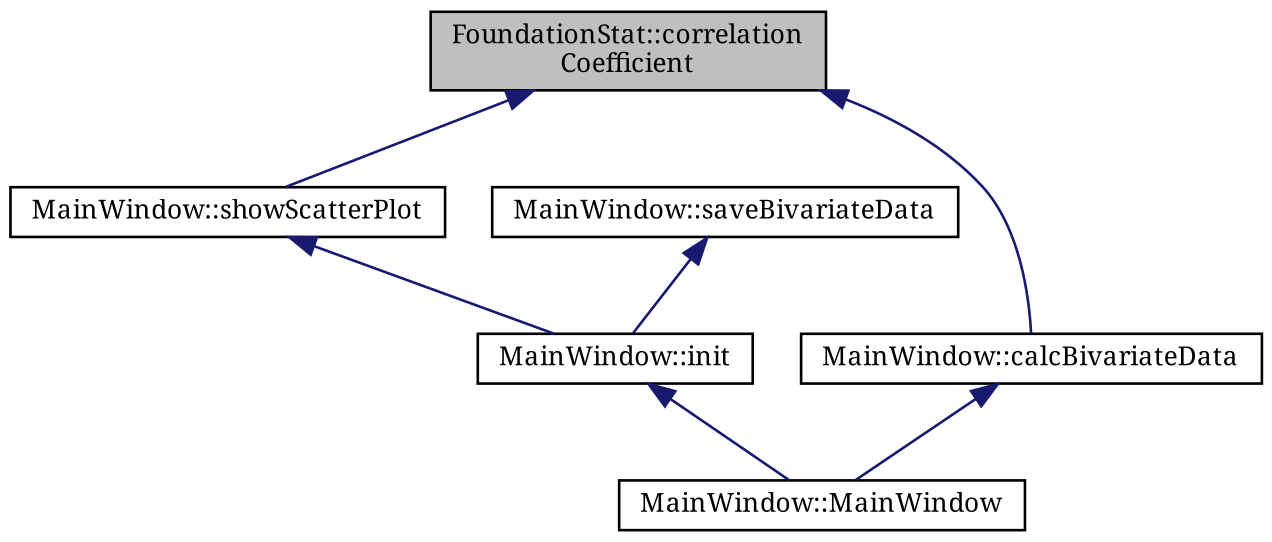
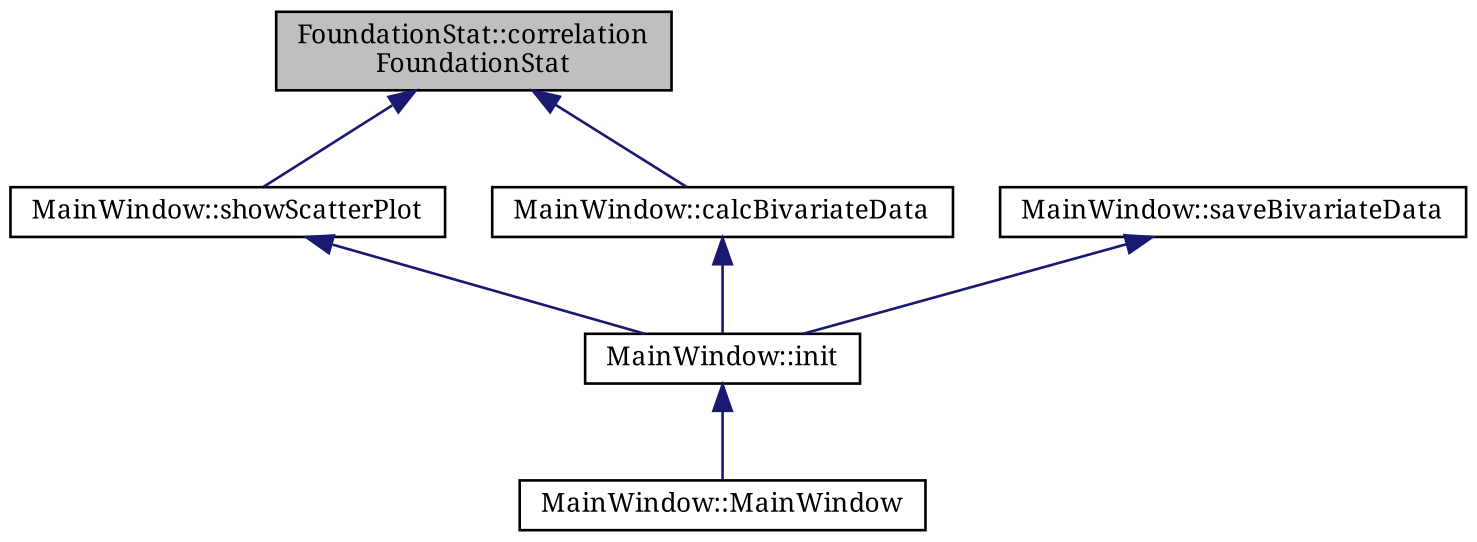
(628, 51) -> (474, 51)
(916, 439) -> (723, 299)
